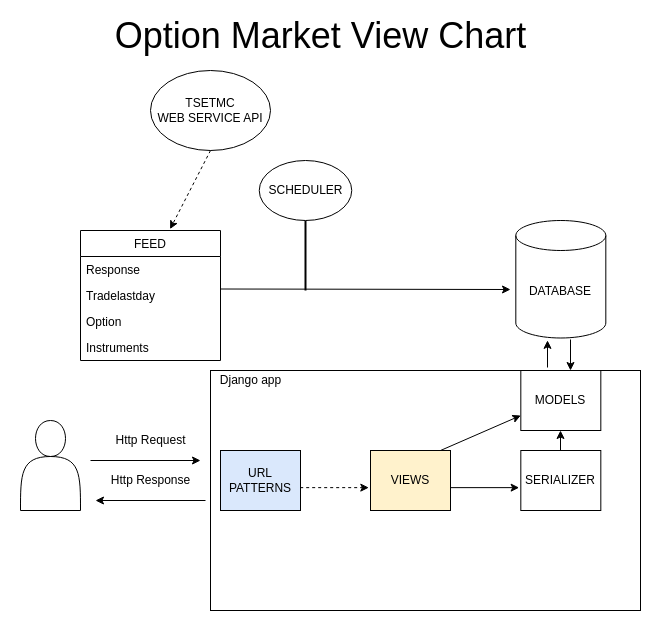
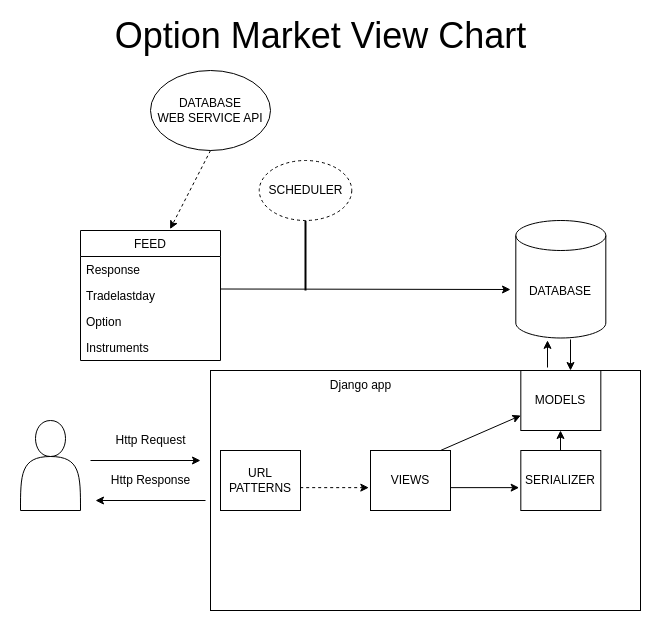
(211, 111) -> (211, 111)
(306, 191) -> (306, 191)
(251, 381) -> (361, 386)
(261, 481) -> (261, 481)
(411, 481) -> (411, 481)
